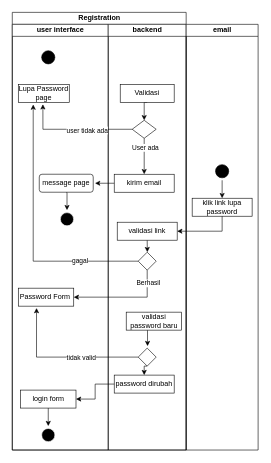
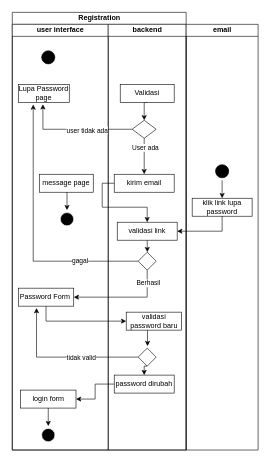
(66, 183) -> (66, 183)
(100, 183) -> (147, 209)
none -> (120, 321)
